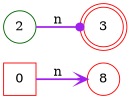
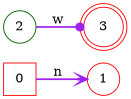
(60, 20) -> (60, 20)
(103, 79) -> (103, 79)
